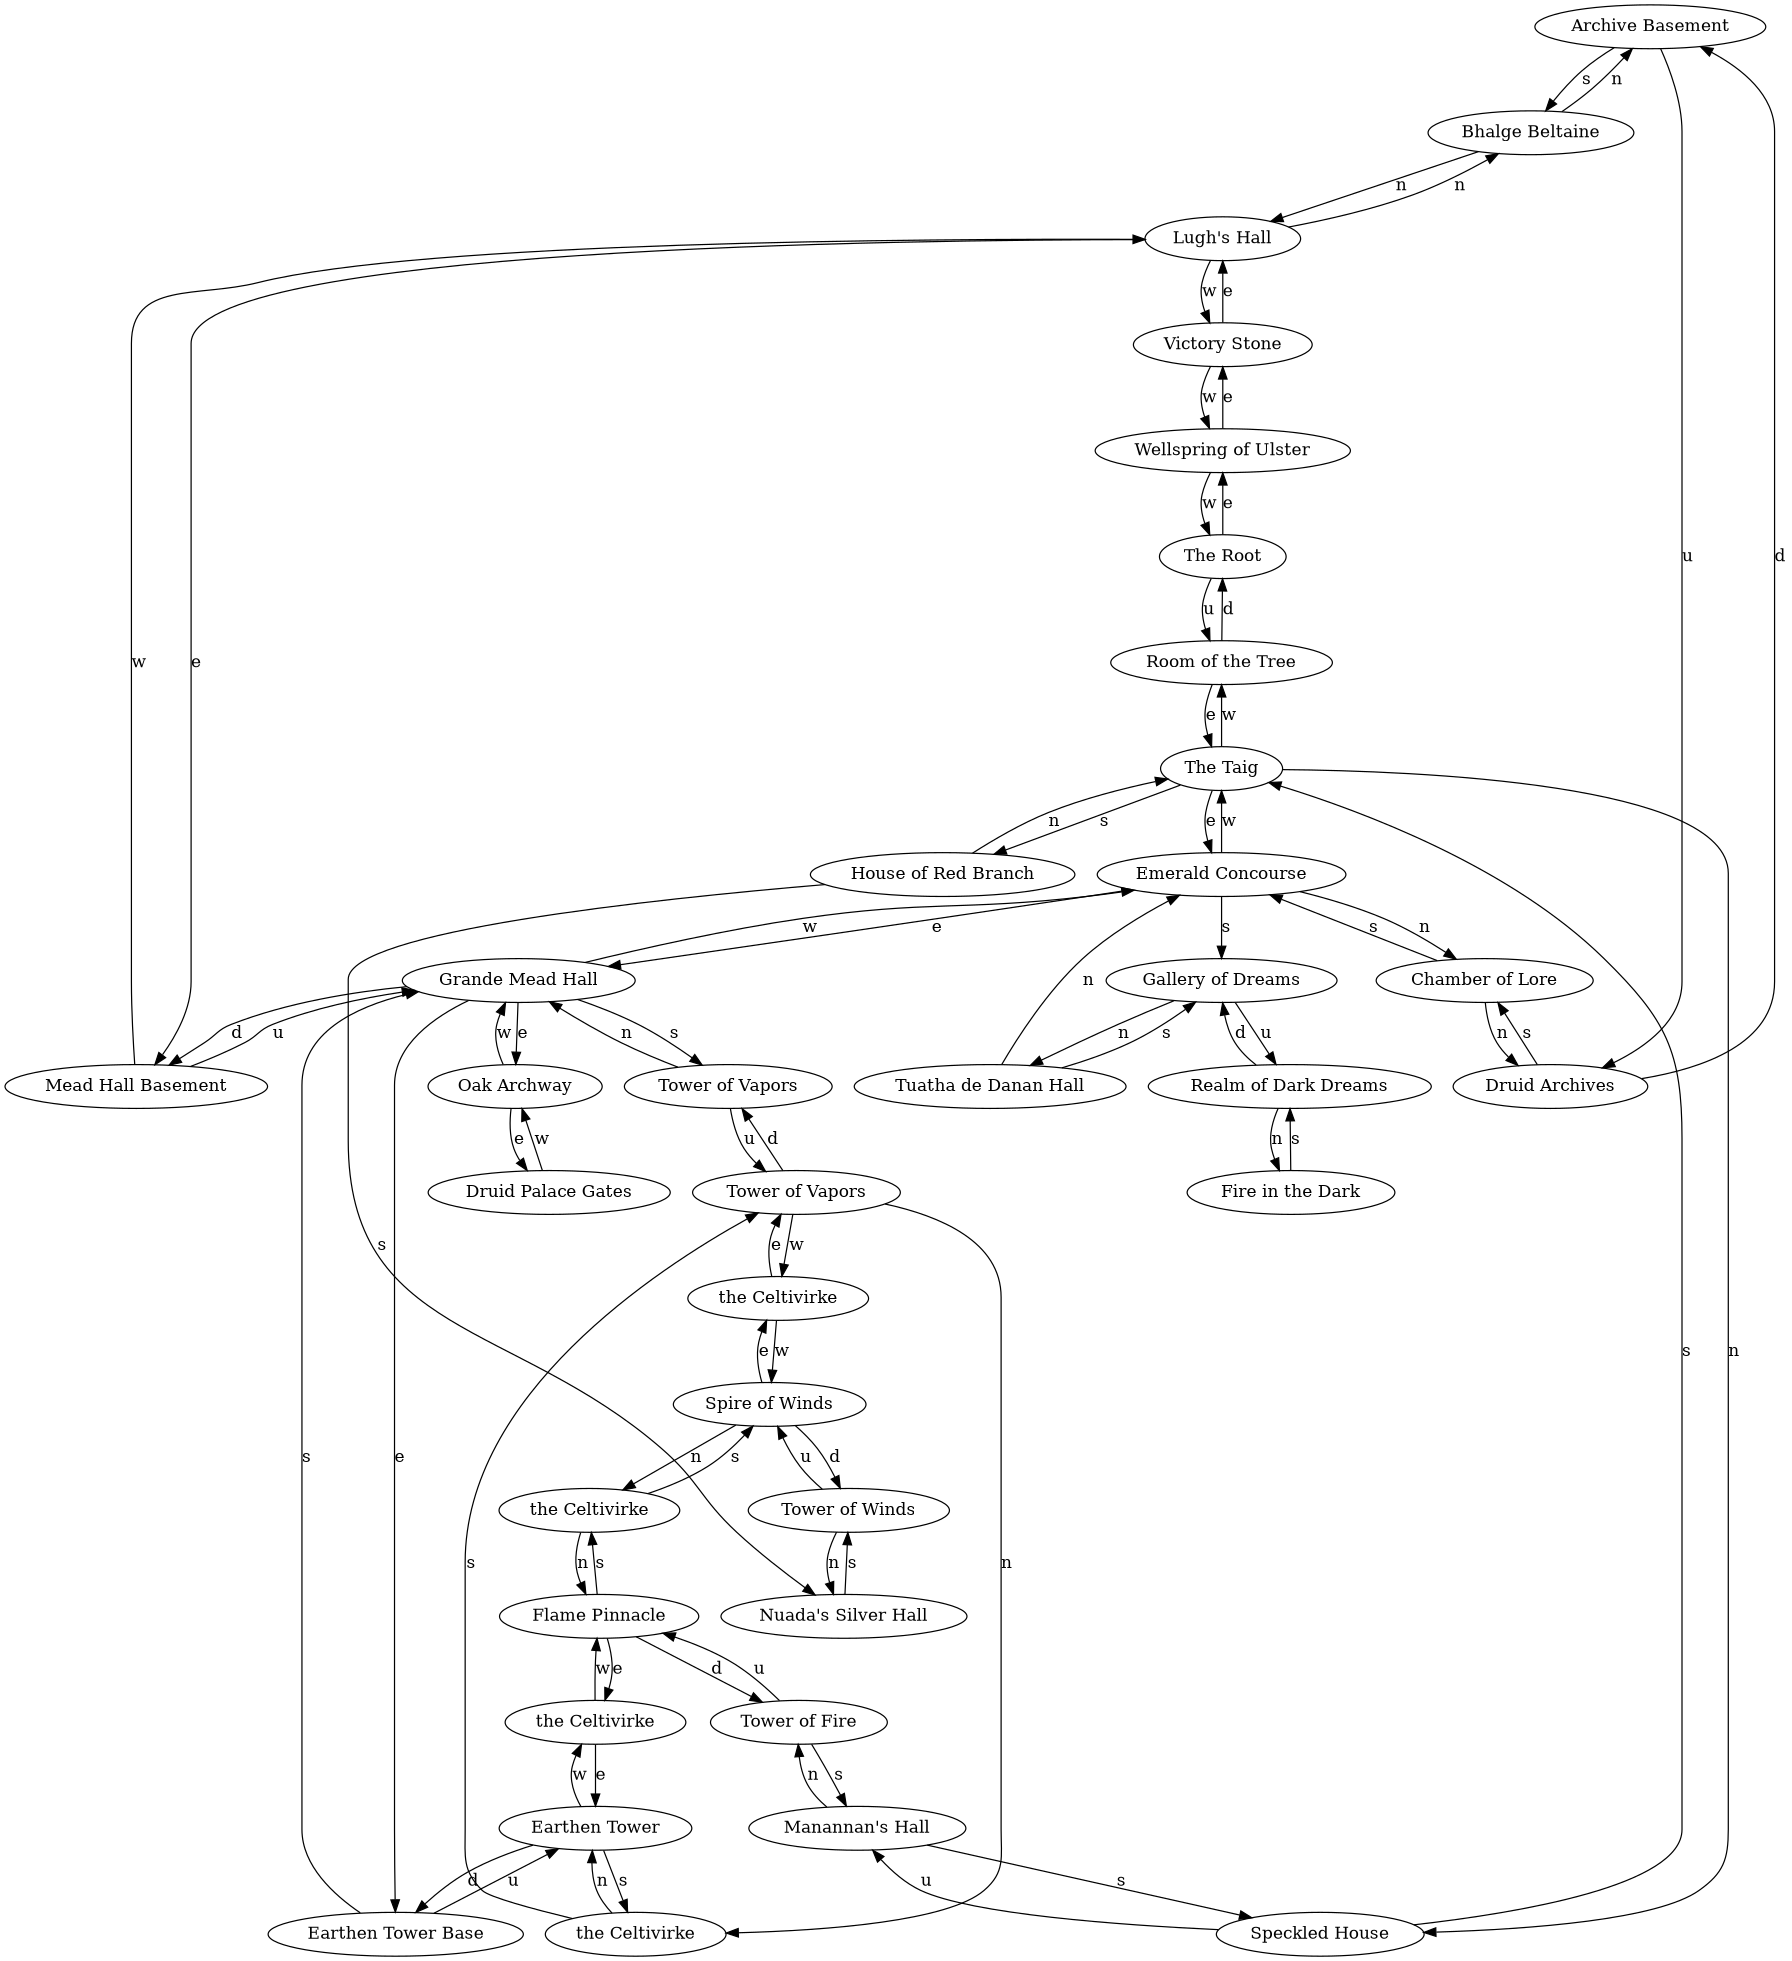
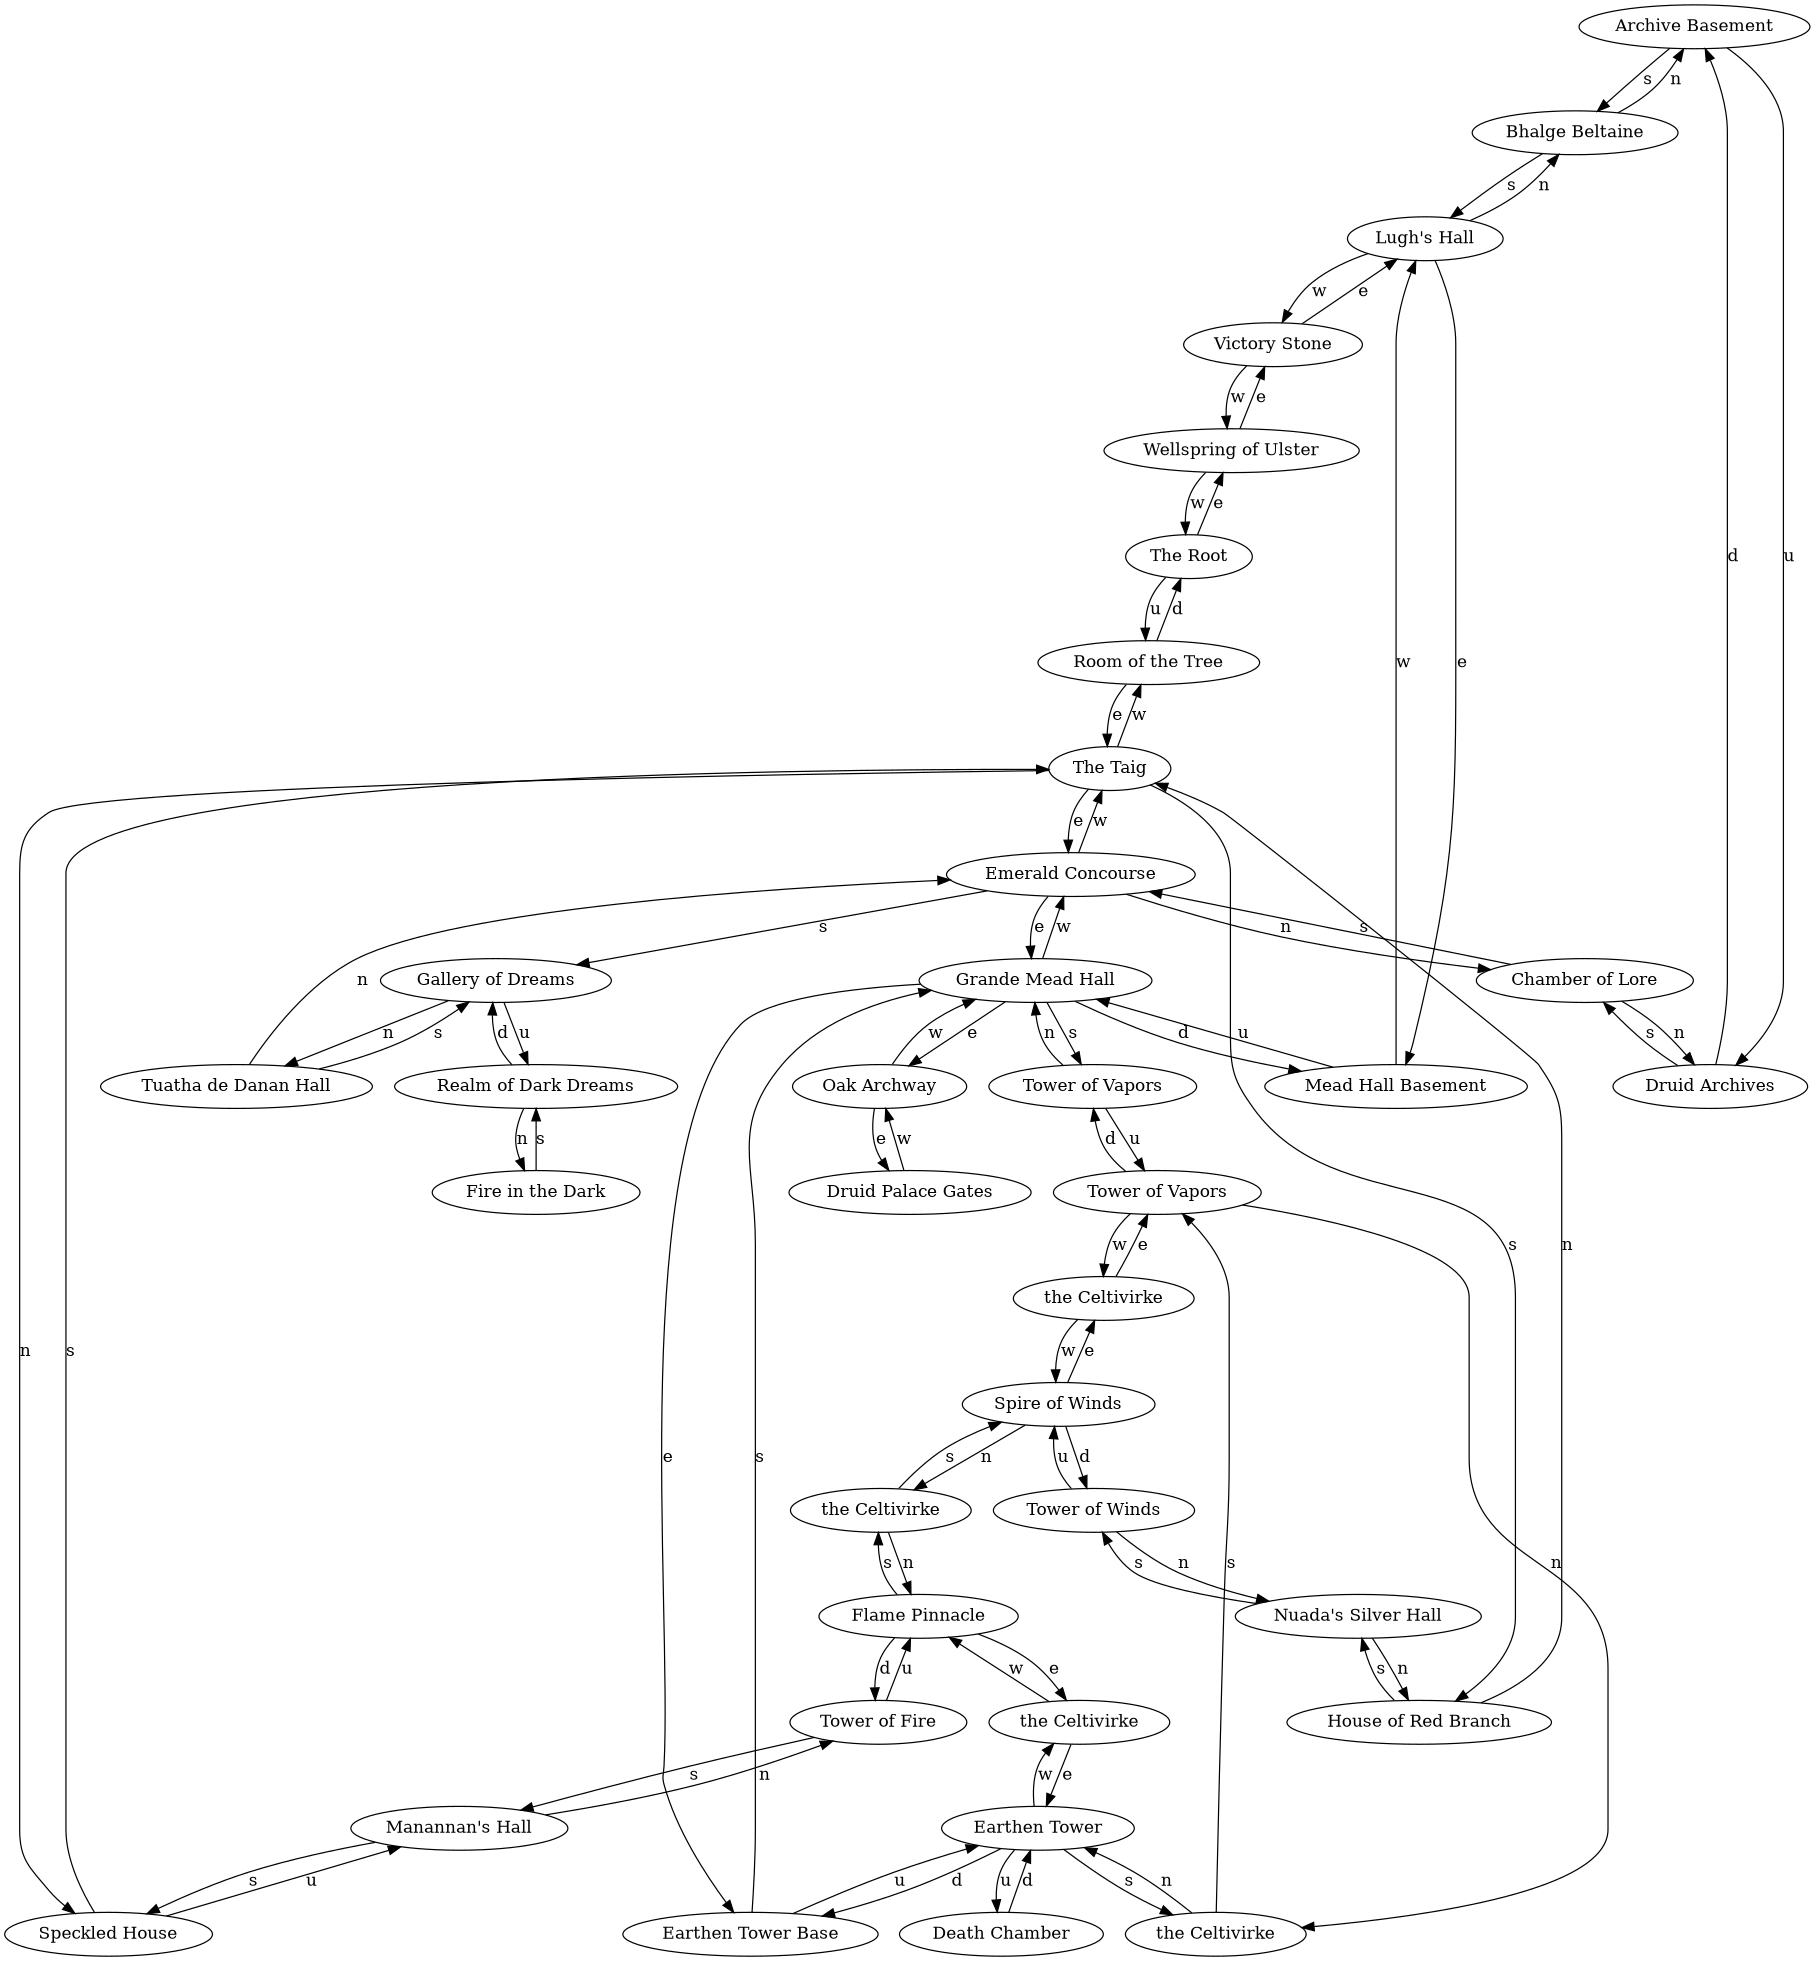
(1402, 186) -> (1512, 186)
none -> (1388, 1663)
none -> (1001, 1934)
